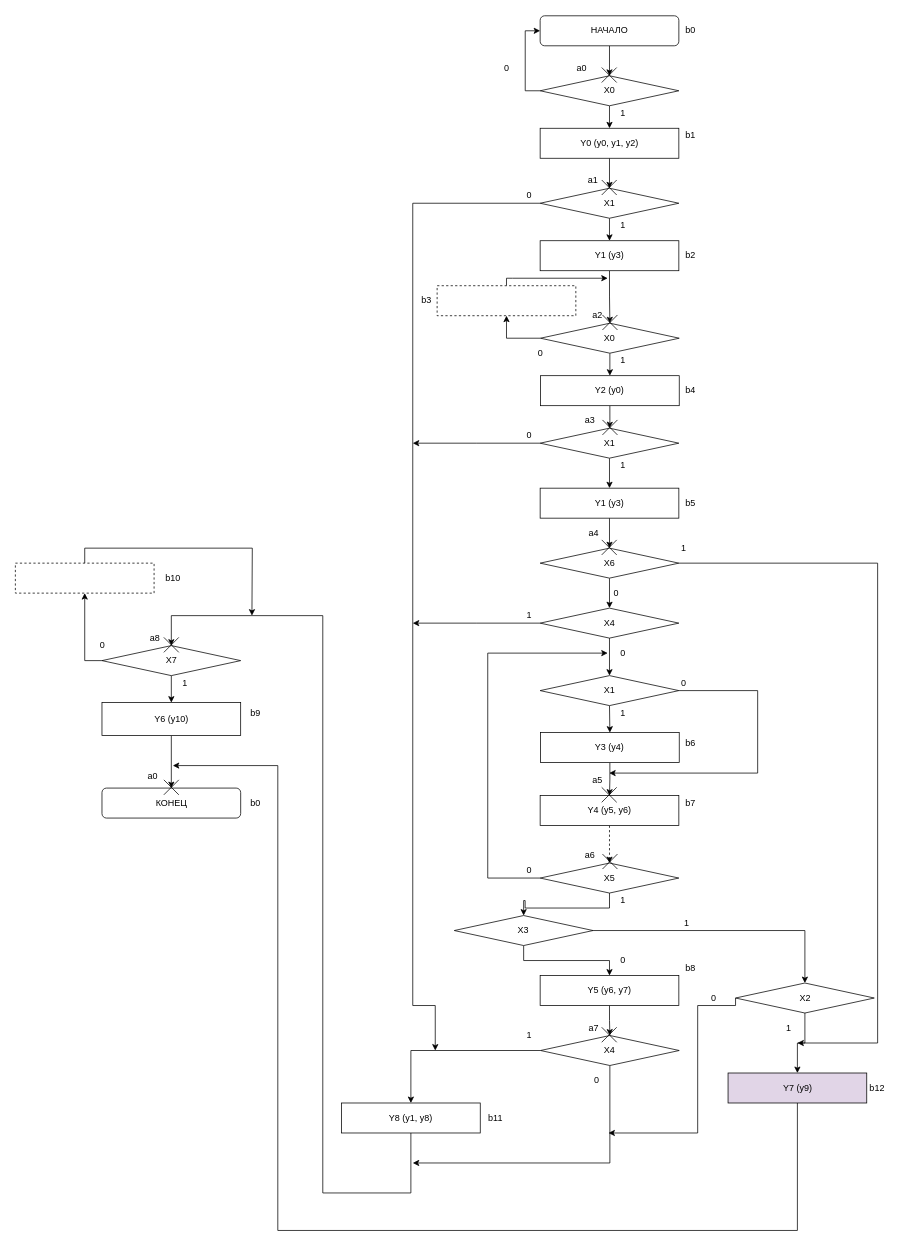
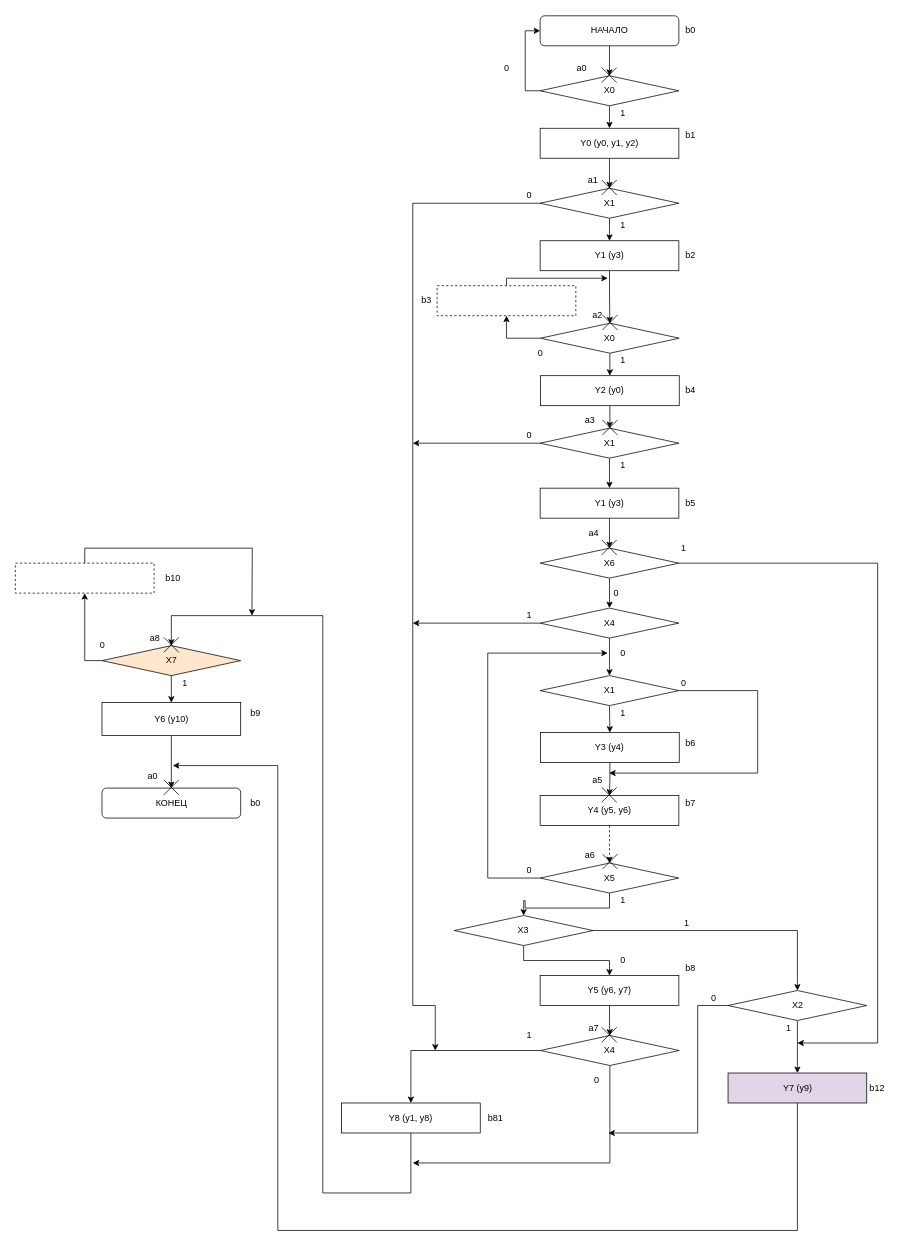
(171, 660) -> (171, 660)
(805, 998) -> (798, 1005)
(496, 1118) -> (496, 1118)
